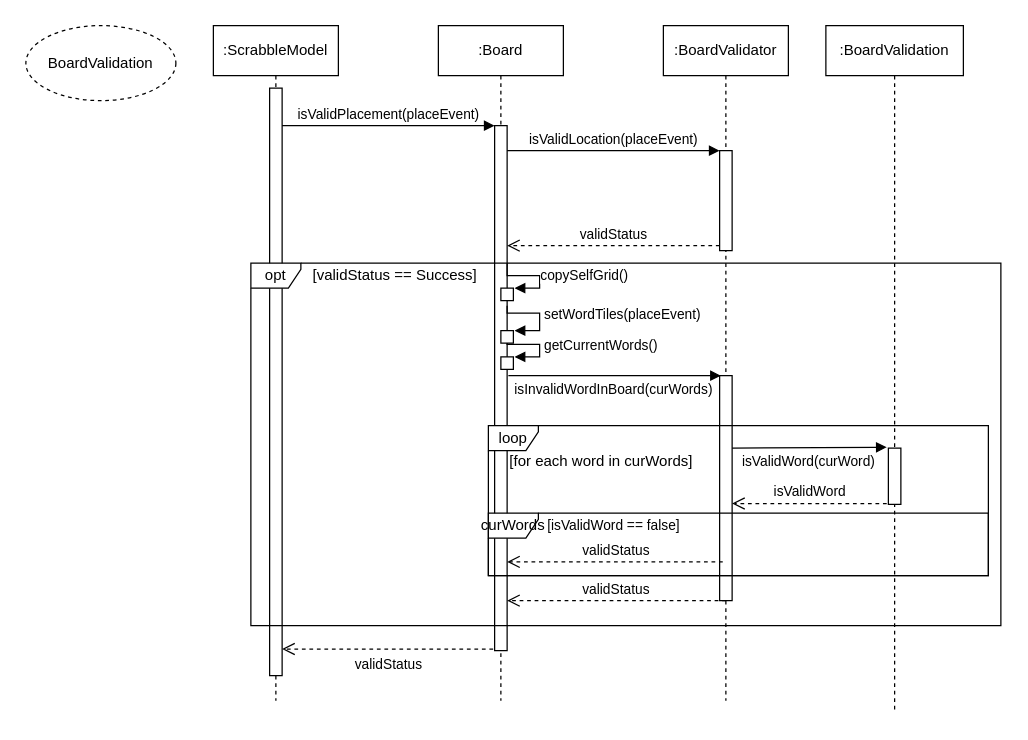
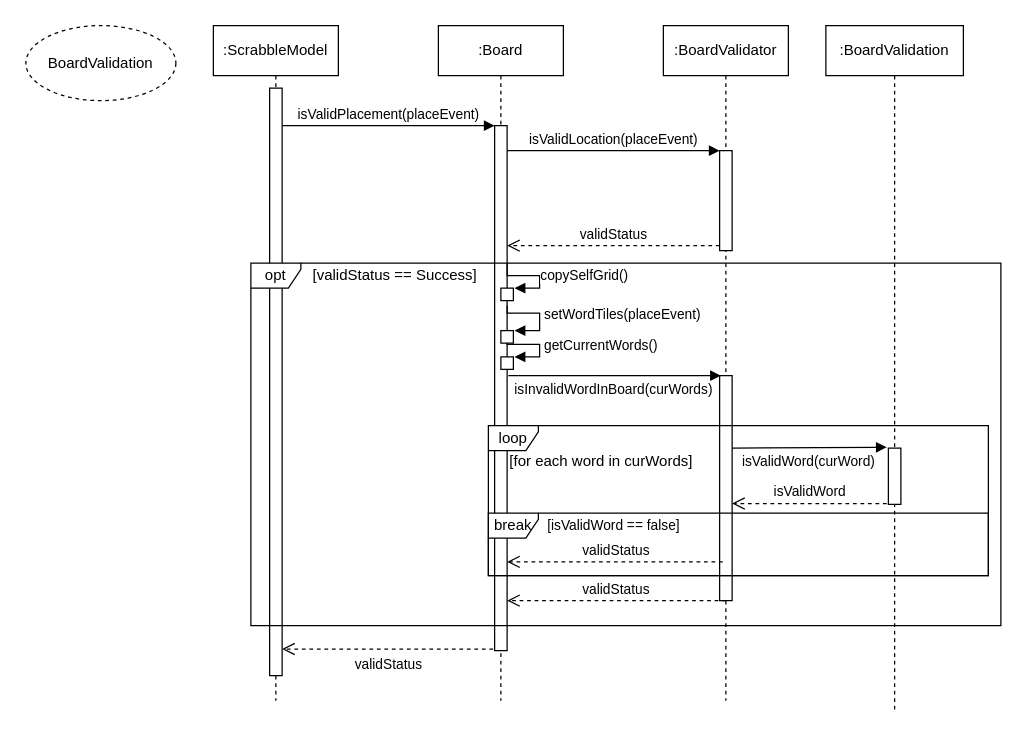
(513, 526) -> (513, 526)
